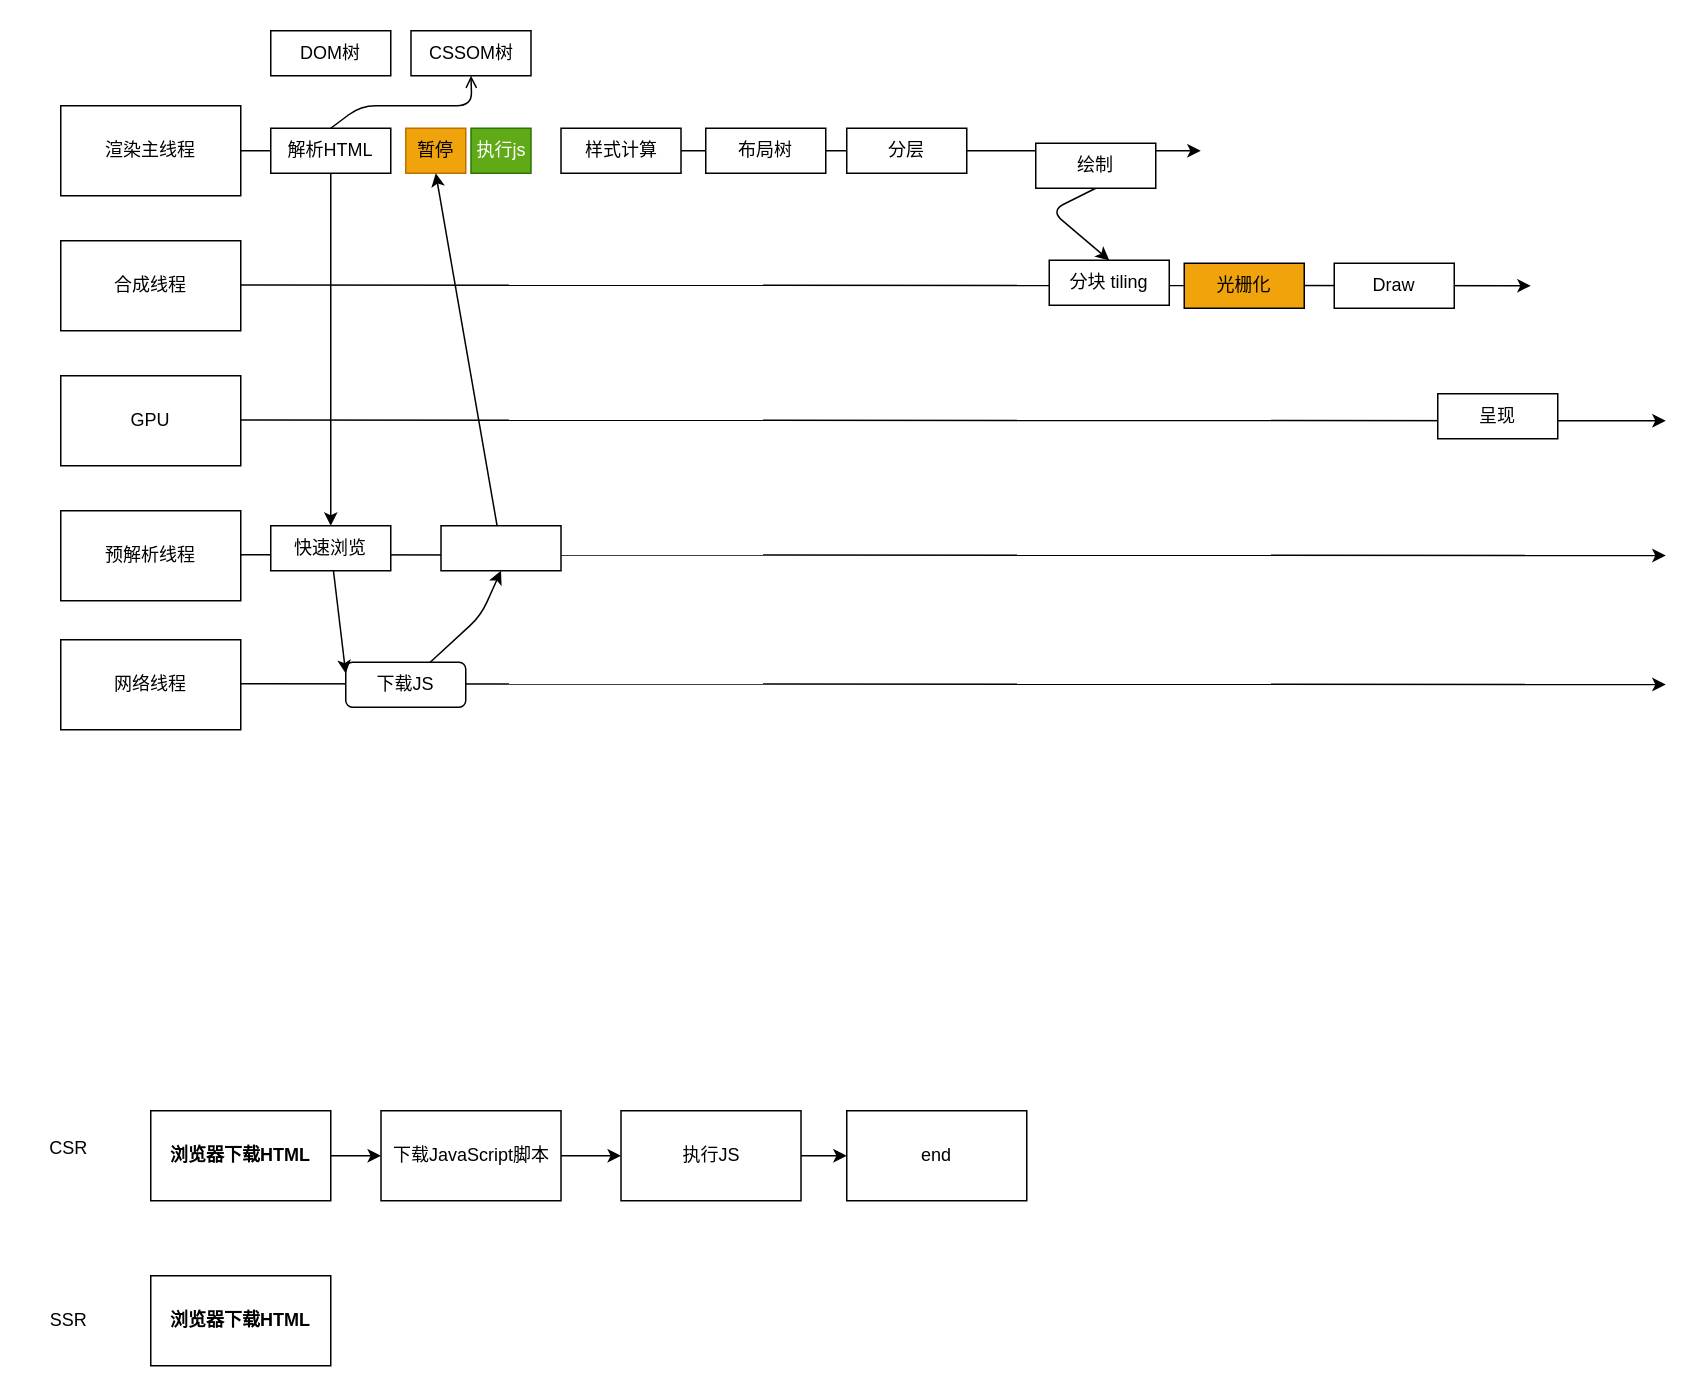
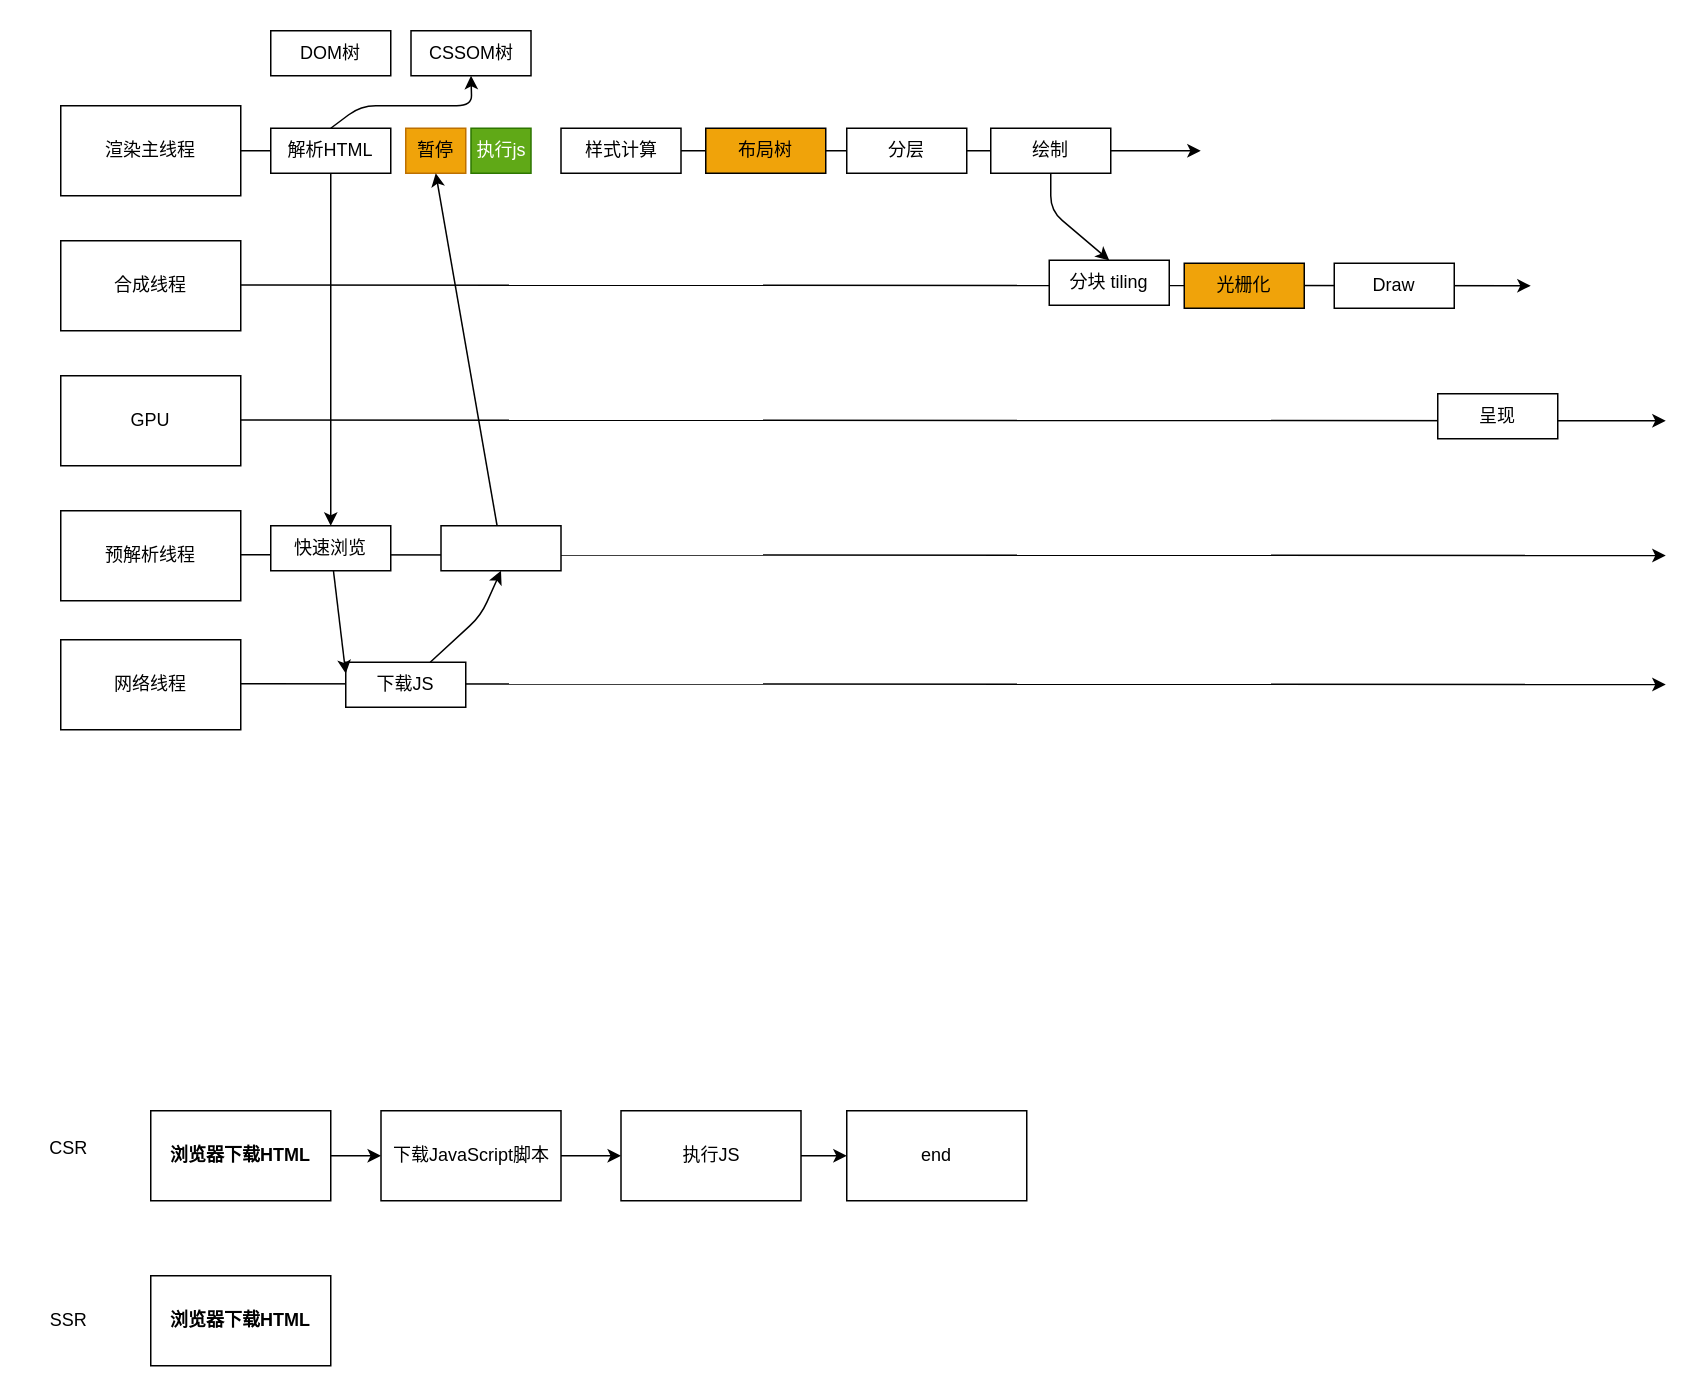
(471, 95) -> (471, 96)
(766, 151) -> (766, 151)
(1096, 166) -> (1051, 151)
(406, 685) -> (406, 685)
